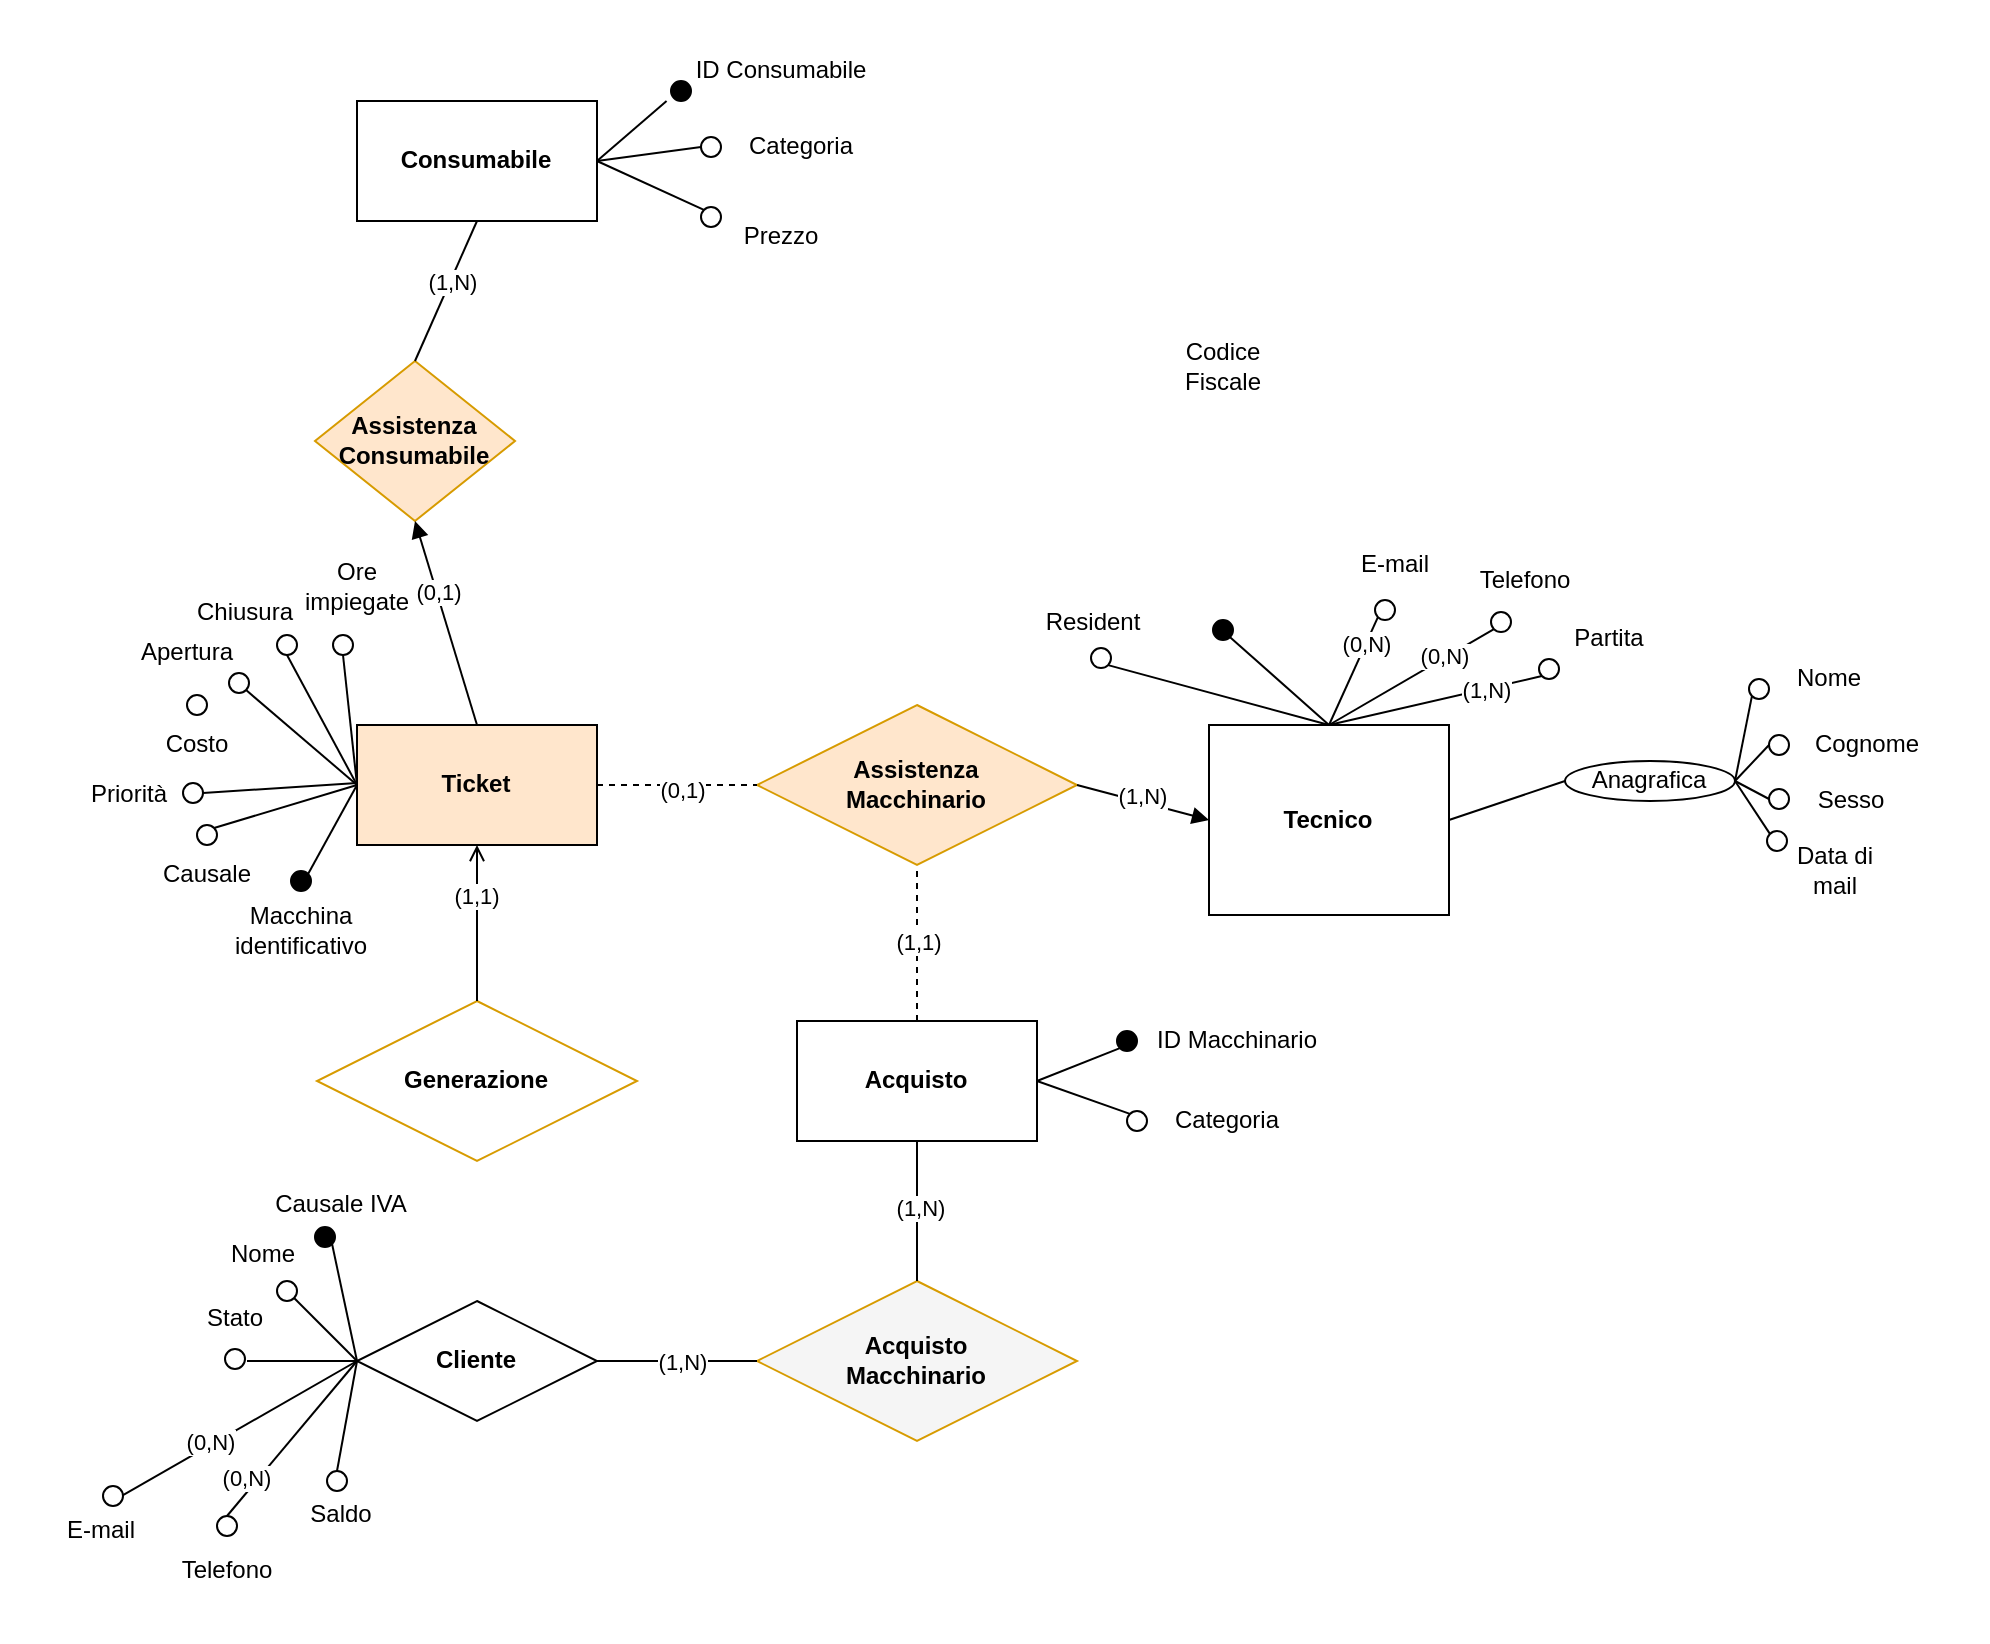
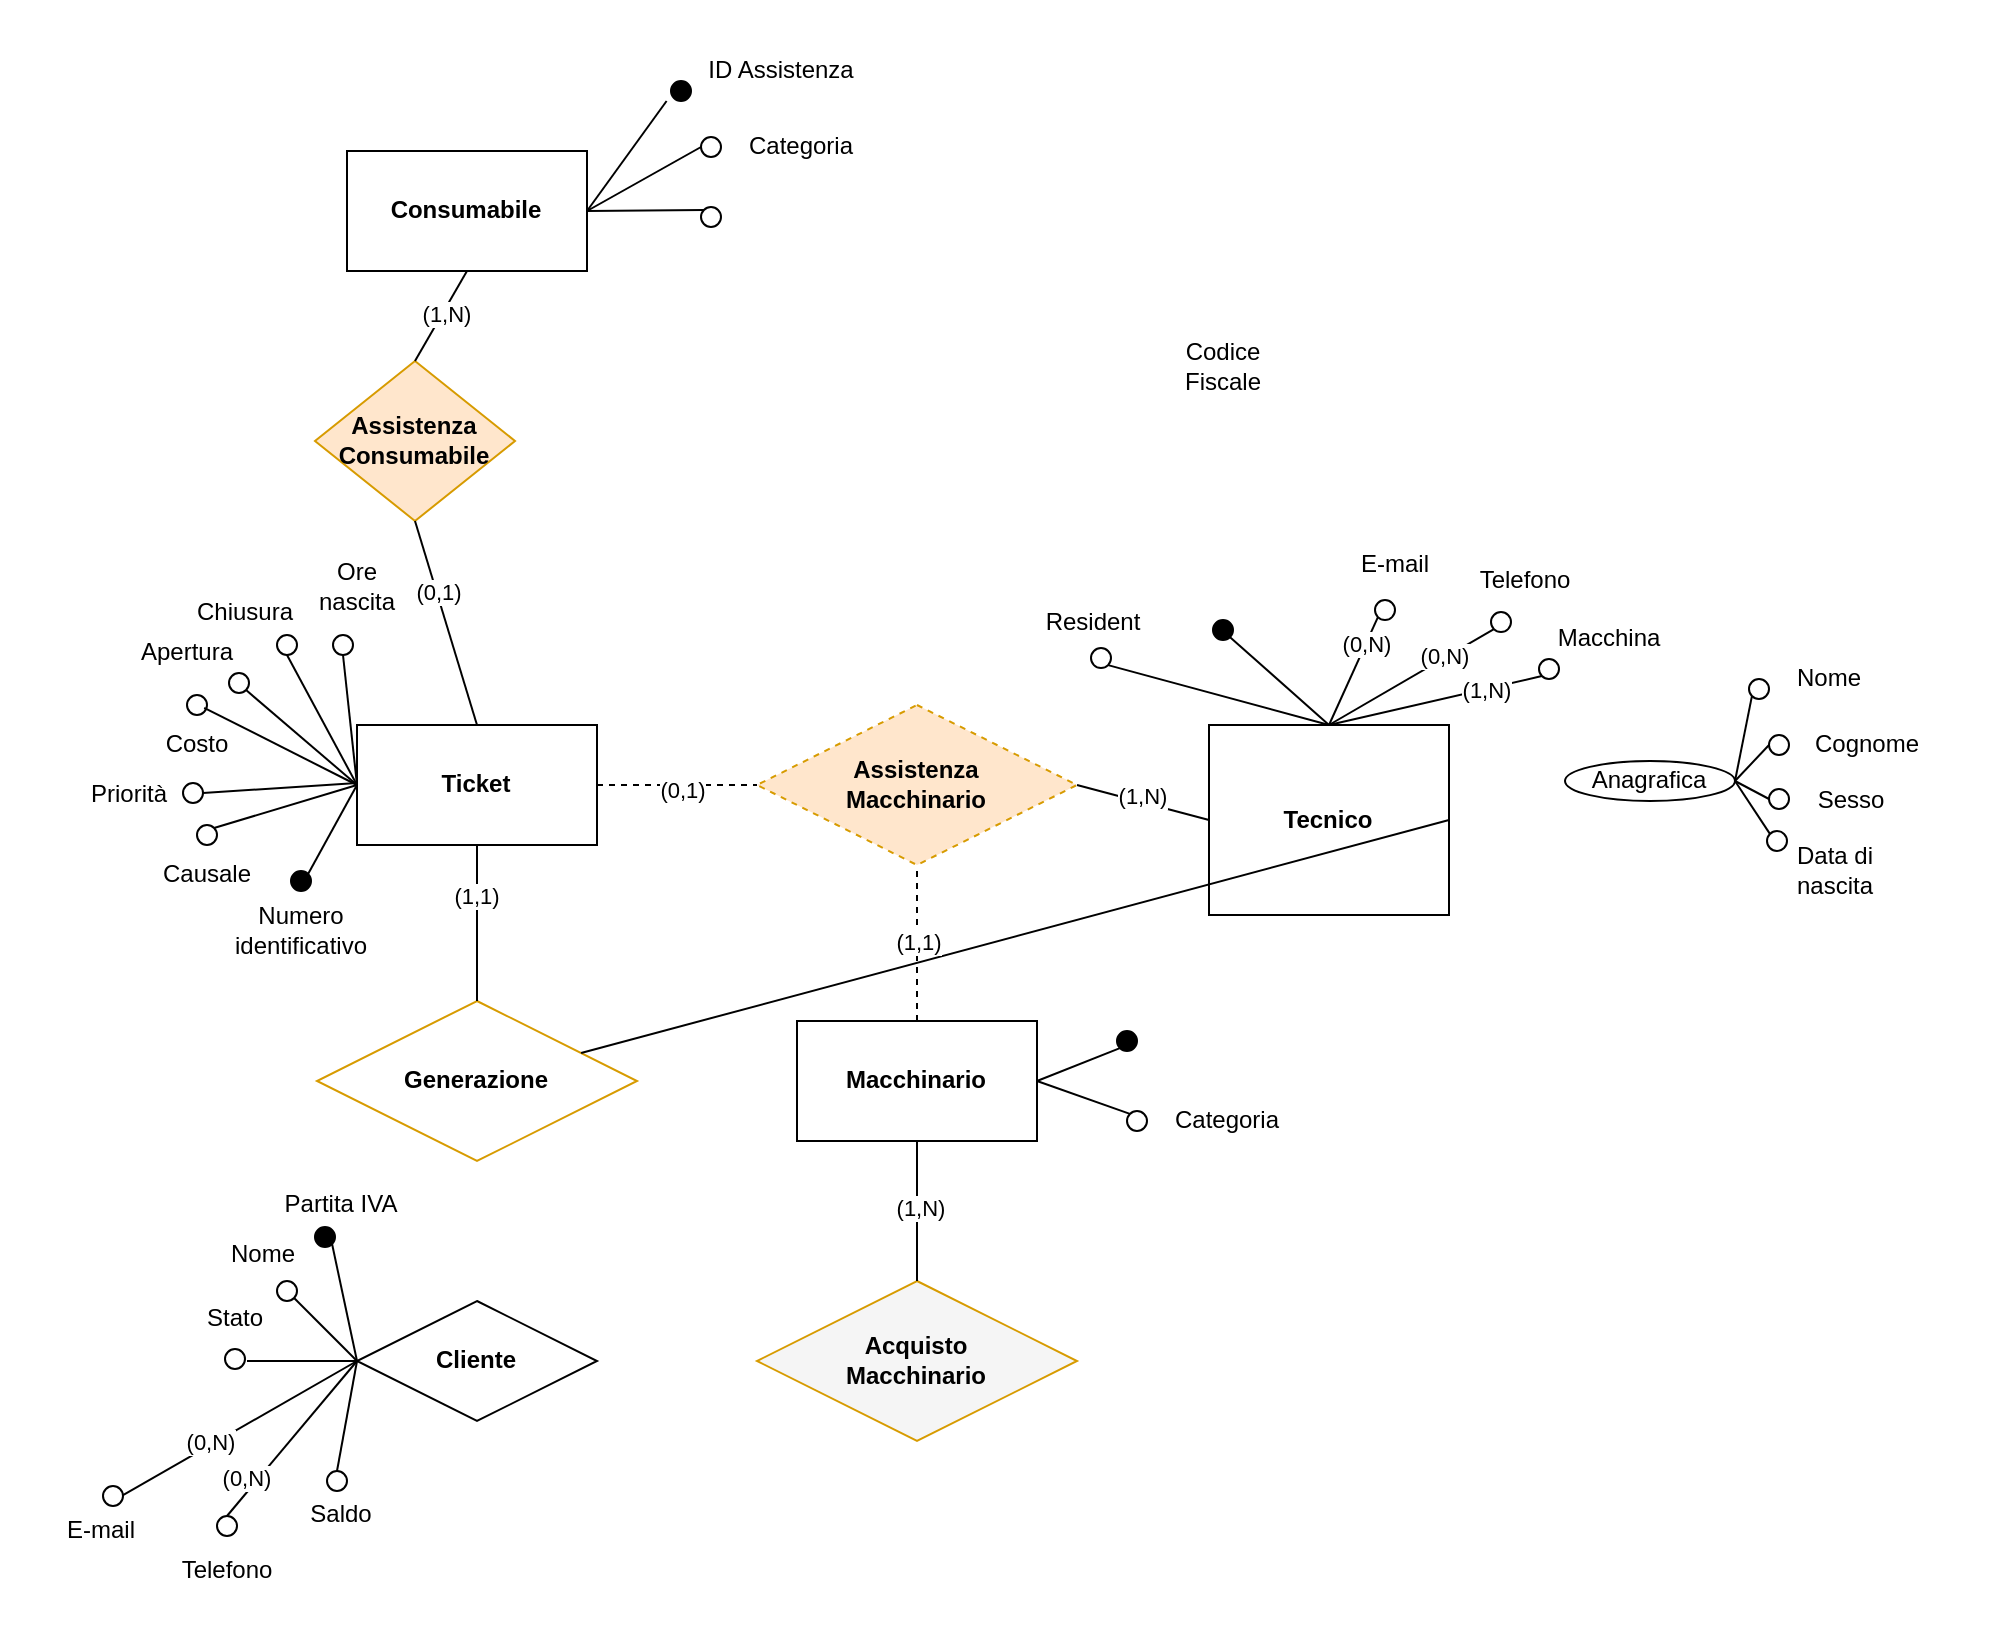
(782, 71) -> (782, 71)
(477, 161) -> (467, 211)
(781, 237) -> none
(420, 538) -> (418, 530)
(358, 587) -> (358, 587)
(1610, 639) -> (1610, 639)
none -> (276, 744)
(477, 785) -> (477, 785)
(917, 785) -> (917, 785)
(1507, 801) -> (1185, 891)
(1191, 815) -> (1198, 817)
(477, 852) -> (477, 851)
(1836, 871) -> (1836, 871)
(302, 931) -> (302, 931)
(1237, 1041) -> none
(917, 1081) -> (917, 1081)
(342, 1205) -> (342, 1205)
(636, 1361) -> none
